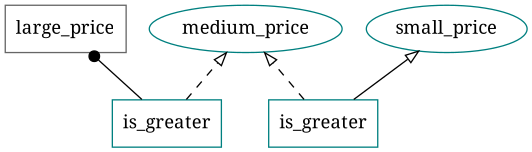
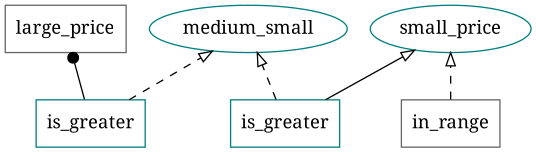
(246, 29) -> (248, 29)
none -> (451, 124)
